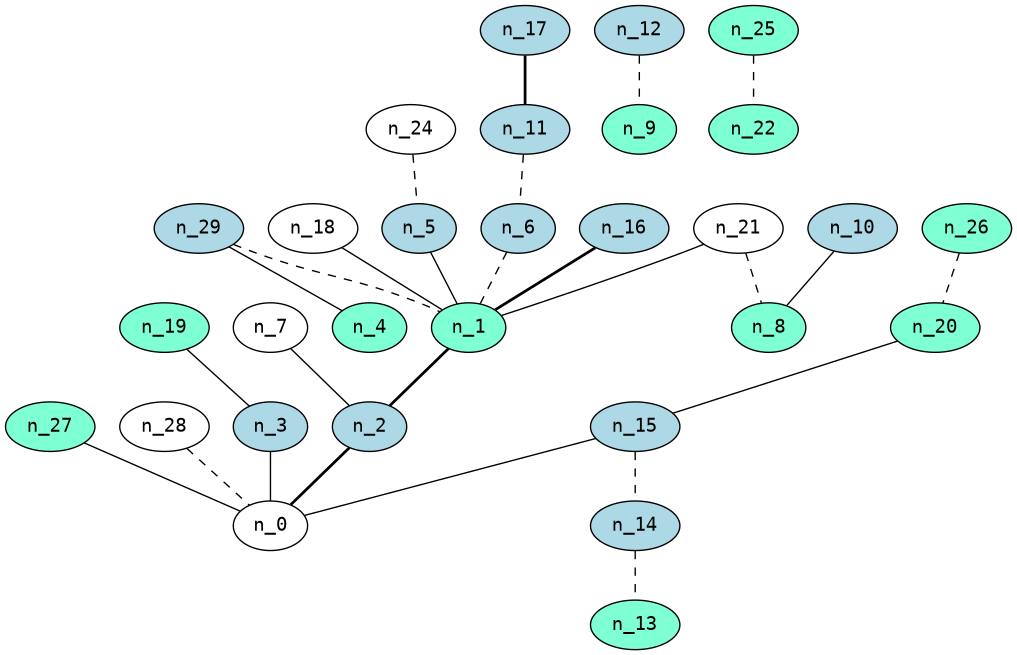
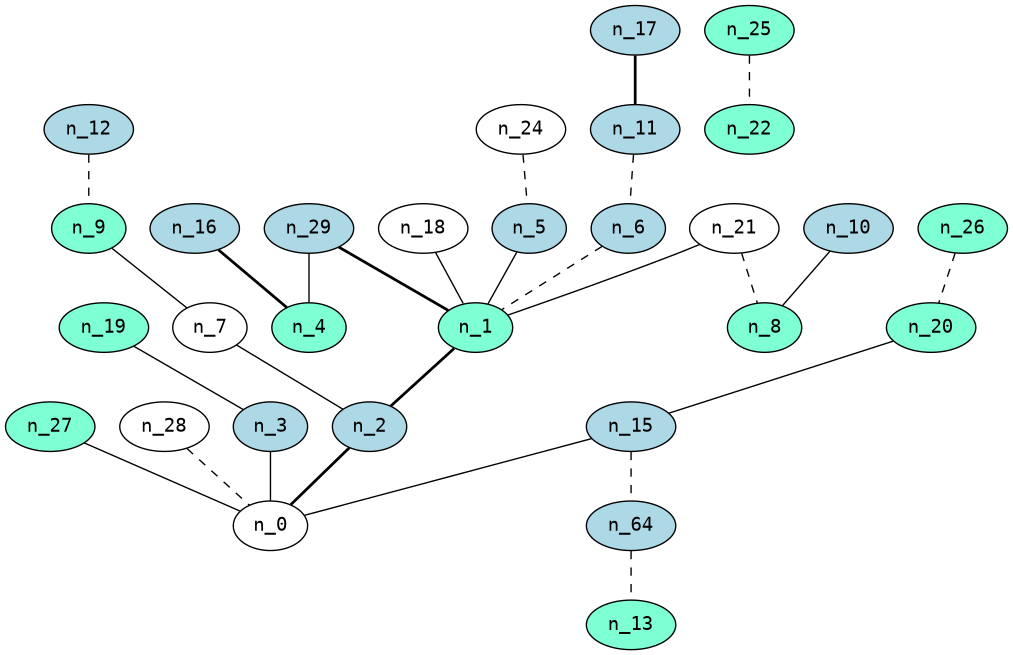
(337, 277) -> (394, 279)
none -> (150, 278)
(545, 279) -> (253, 279)
(635, 526) -> (631, 526)
